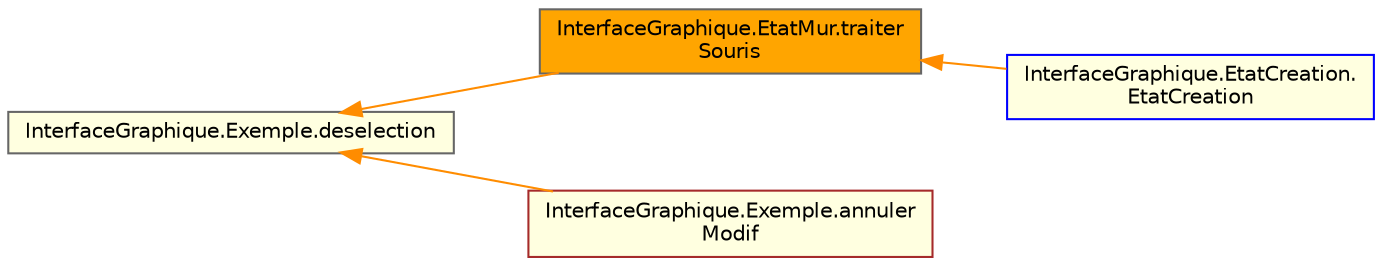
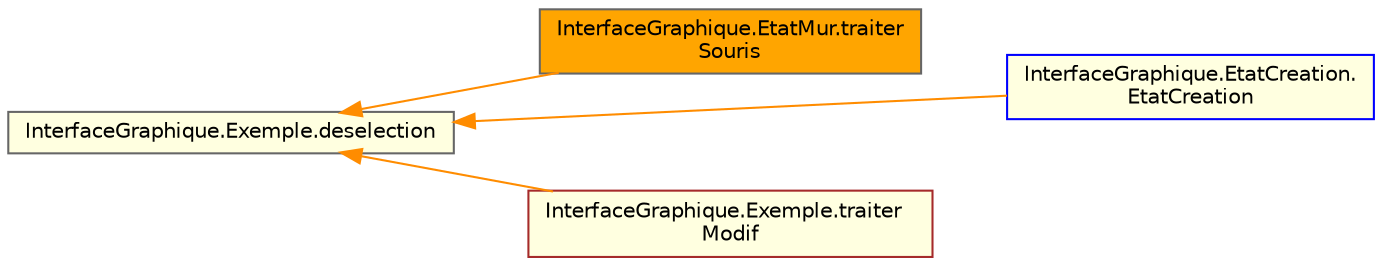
(974, 66) -> (741, 108)
(730, 224) -> (730, 224)
